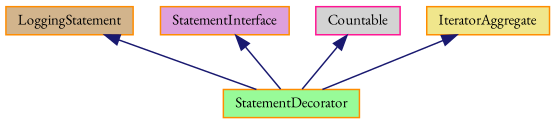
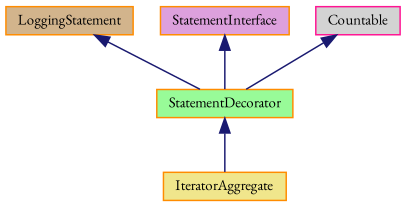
(383, 65) -> (225, 153)
